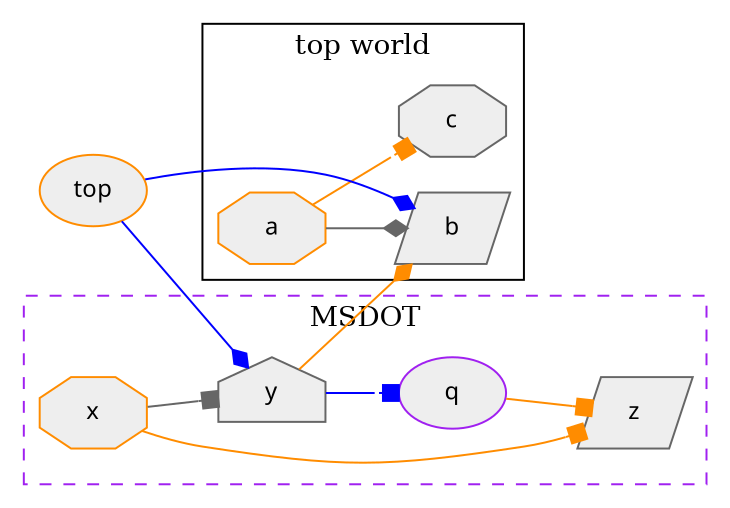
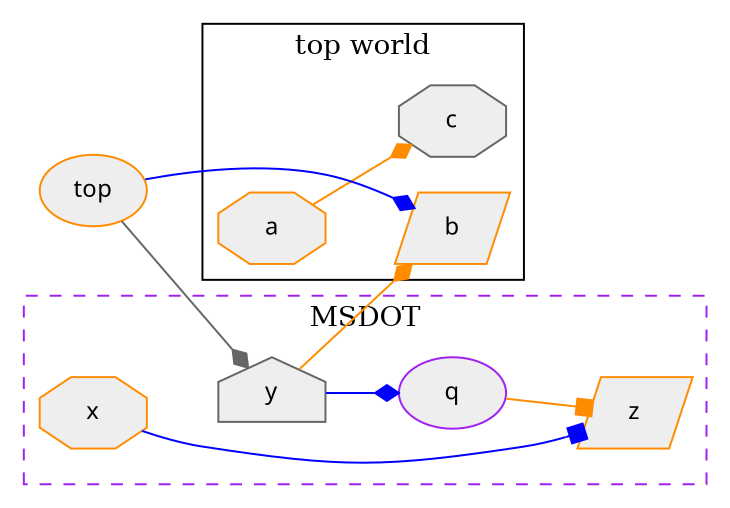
(366, 173) -> (366, 173)
(355, 228) -> none
(452, 228) -> (452, 228)
(174, 282) -> (174, 282)
(350, 393) -> (350, 393)
(173, 404) -> none
(635, 413) -> (635, 413)
(353, 462) -> (353, 462)
